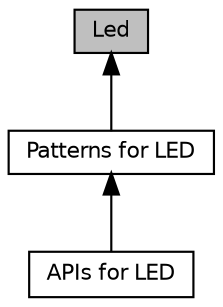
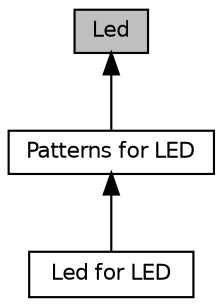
(111, 274) -> (111, 274)
